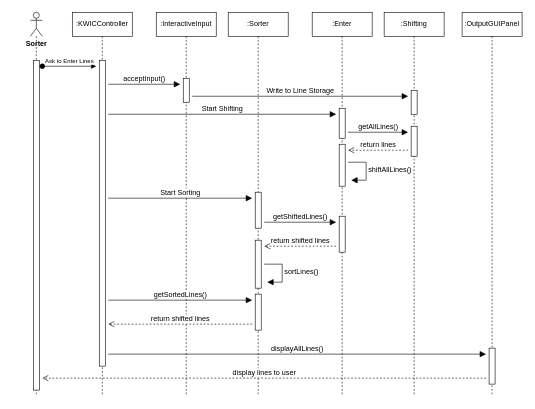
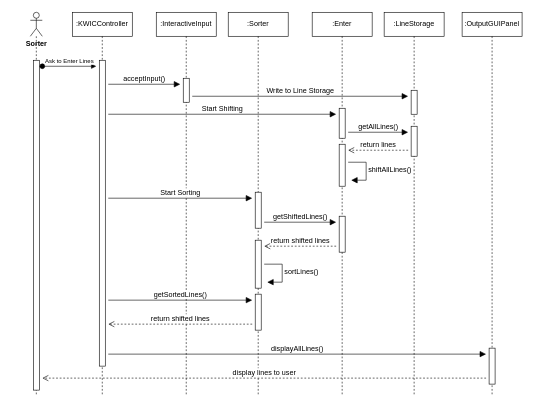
(414, 24) -> (414, 24)
